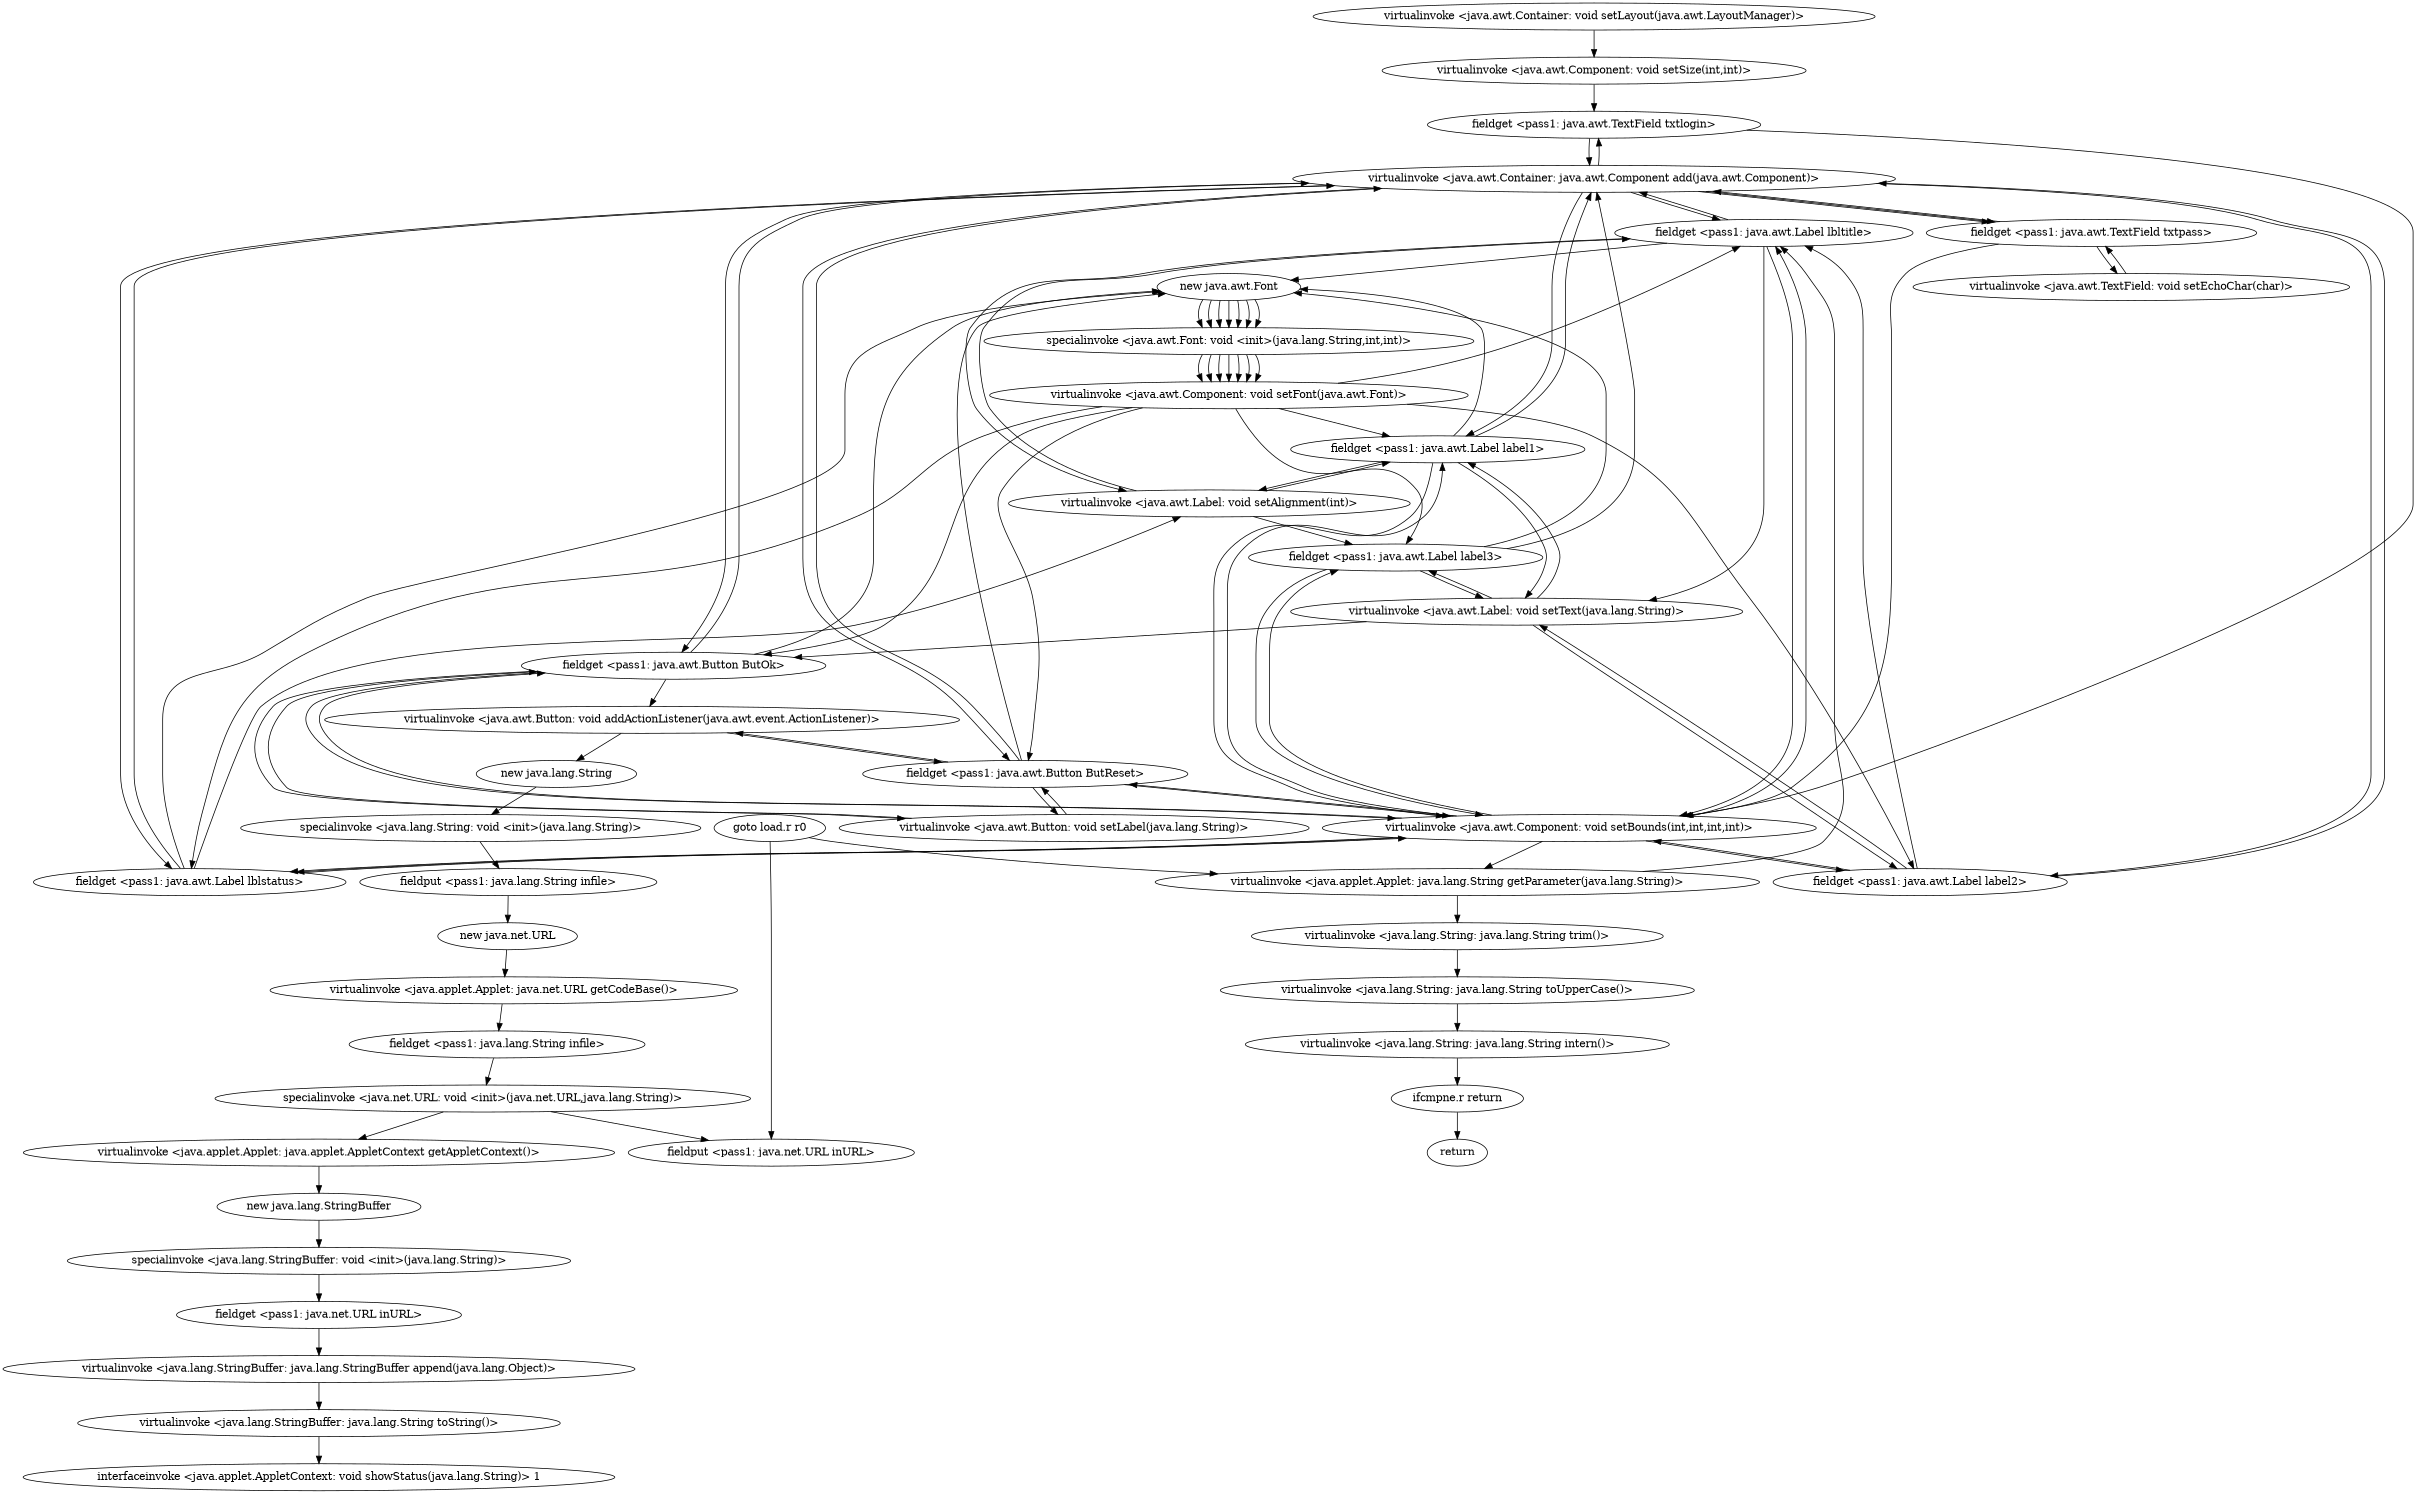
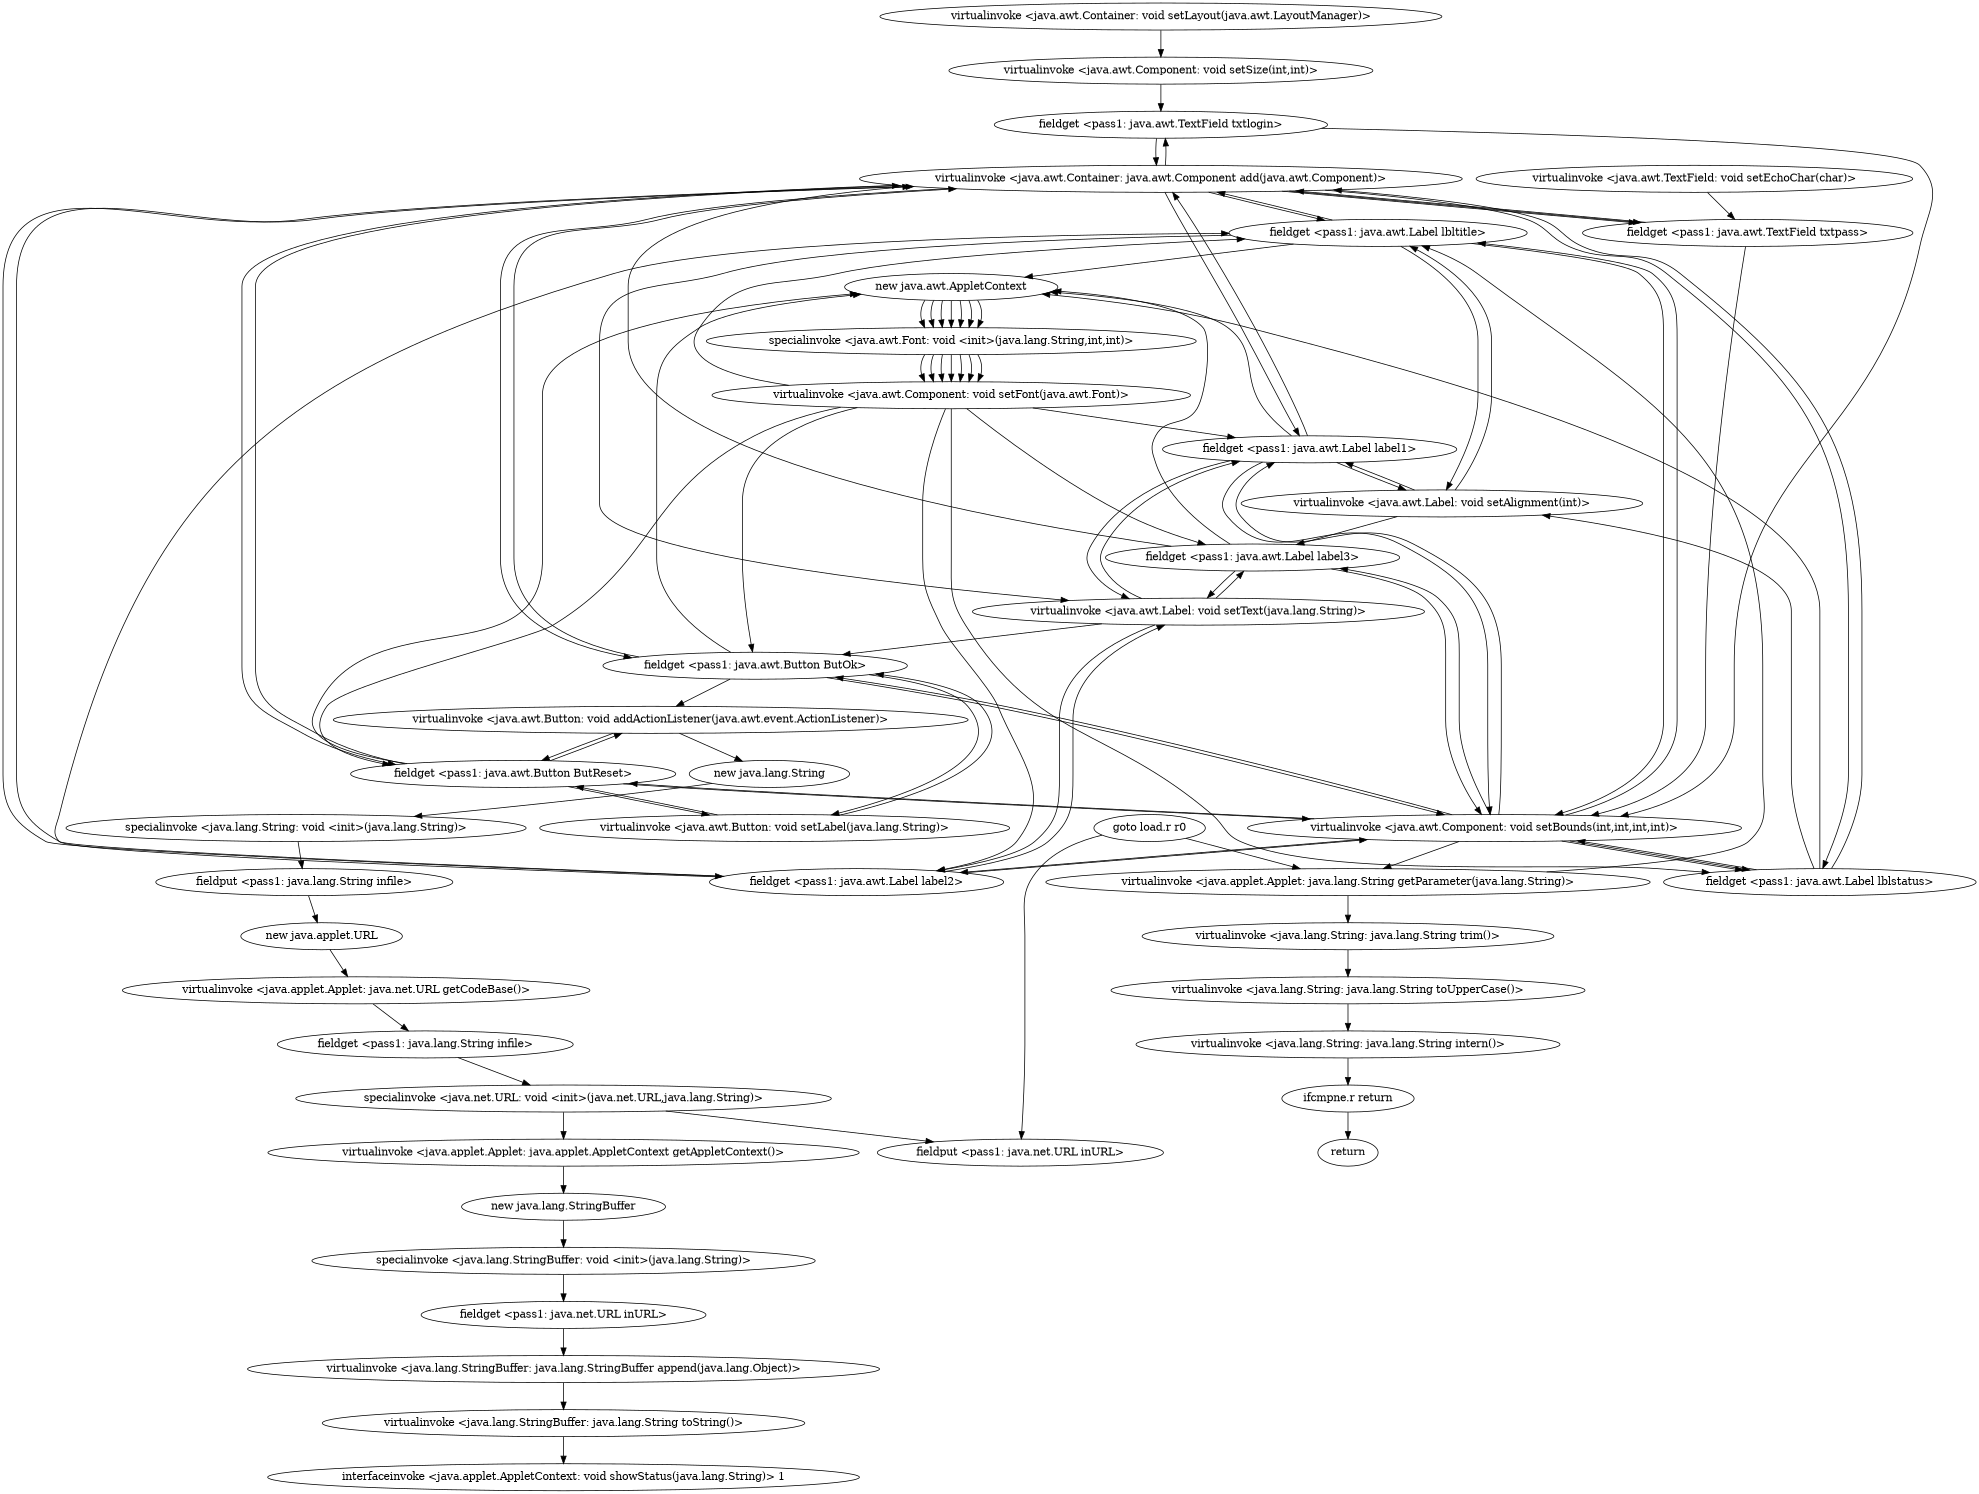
(2104, 257) -> none
(1229, 287) -> (951, 287)
(508, 936) -> (322, 936)
